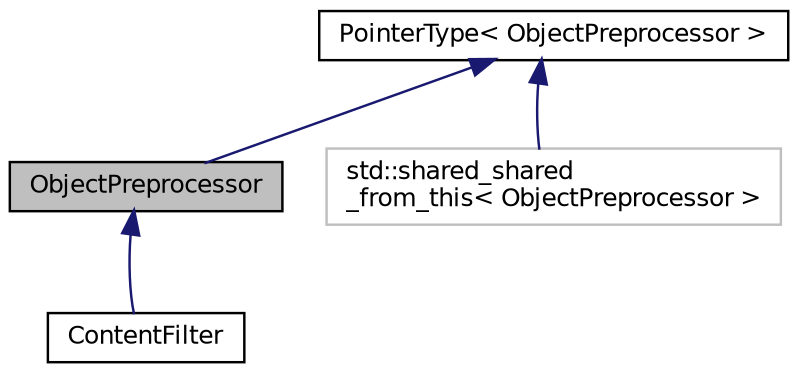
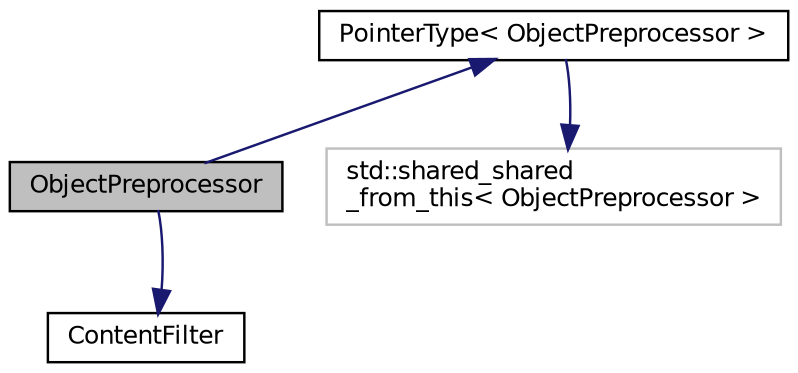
(537, 117) -> (570, 92)
(130, 275) -> (162, 250)
